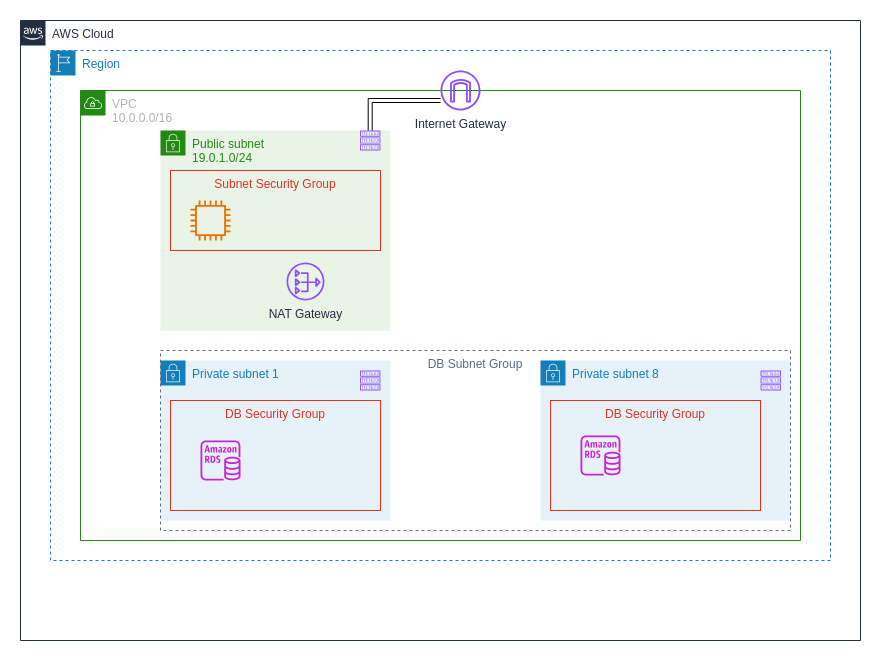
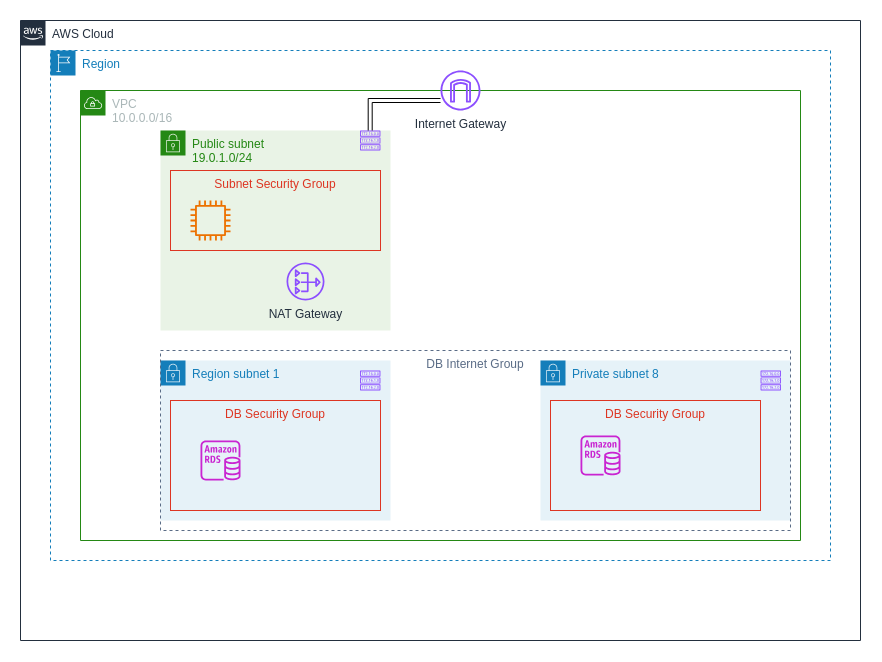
(476, 365) -> (476, 365)
(242, 375) -> (238, 375)
